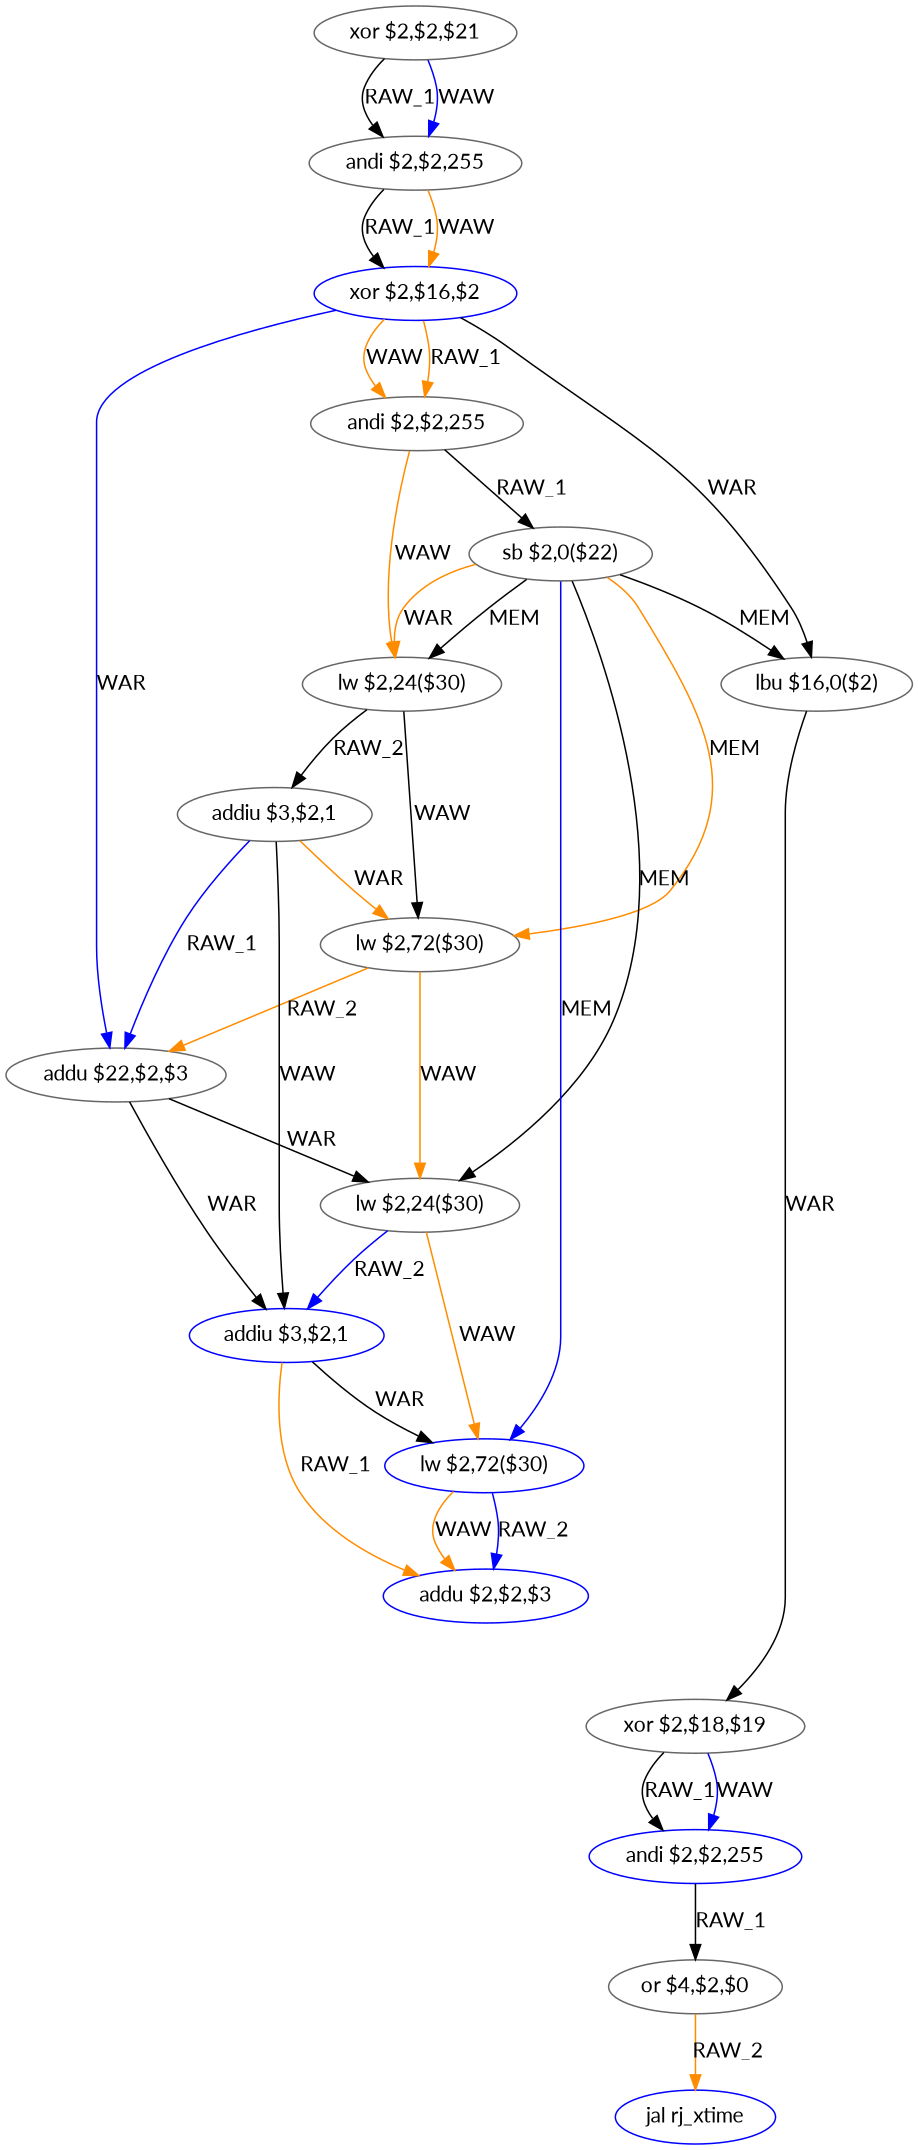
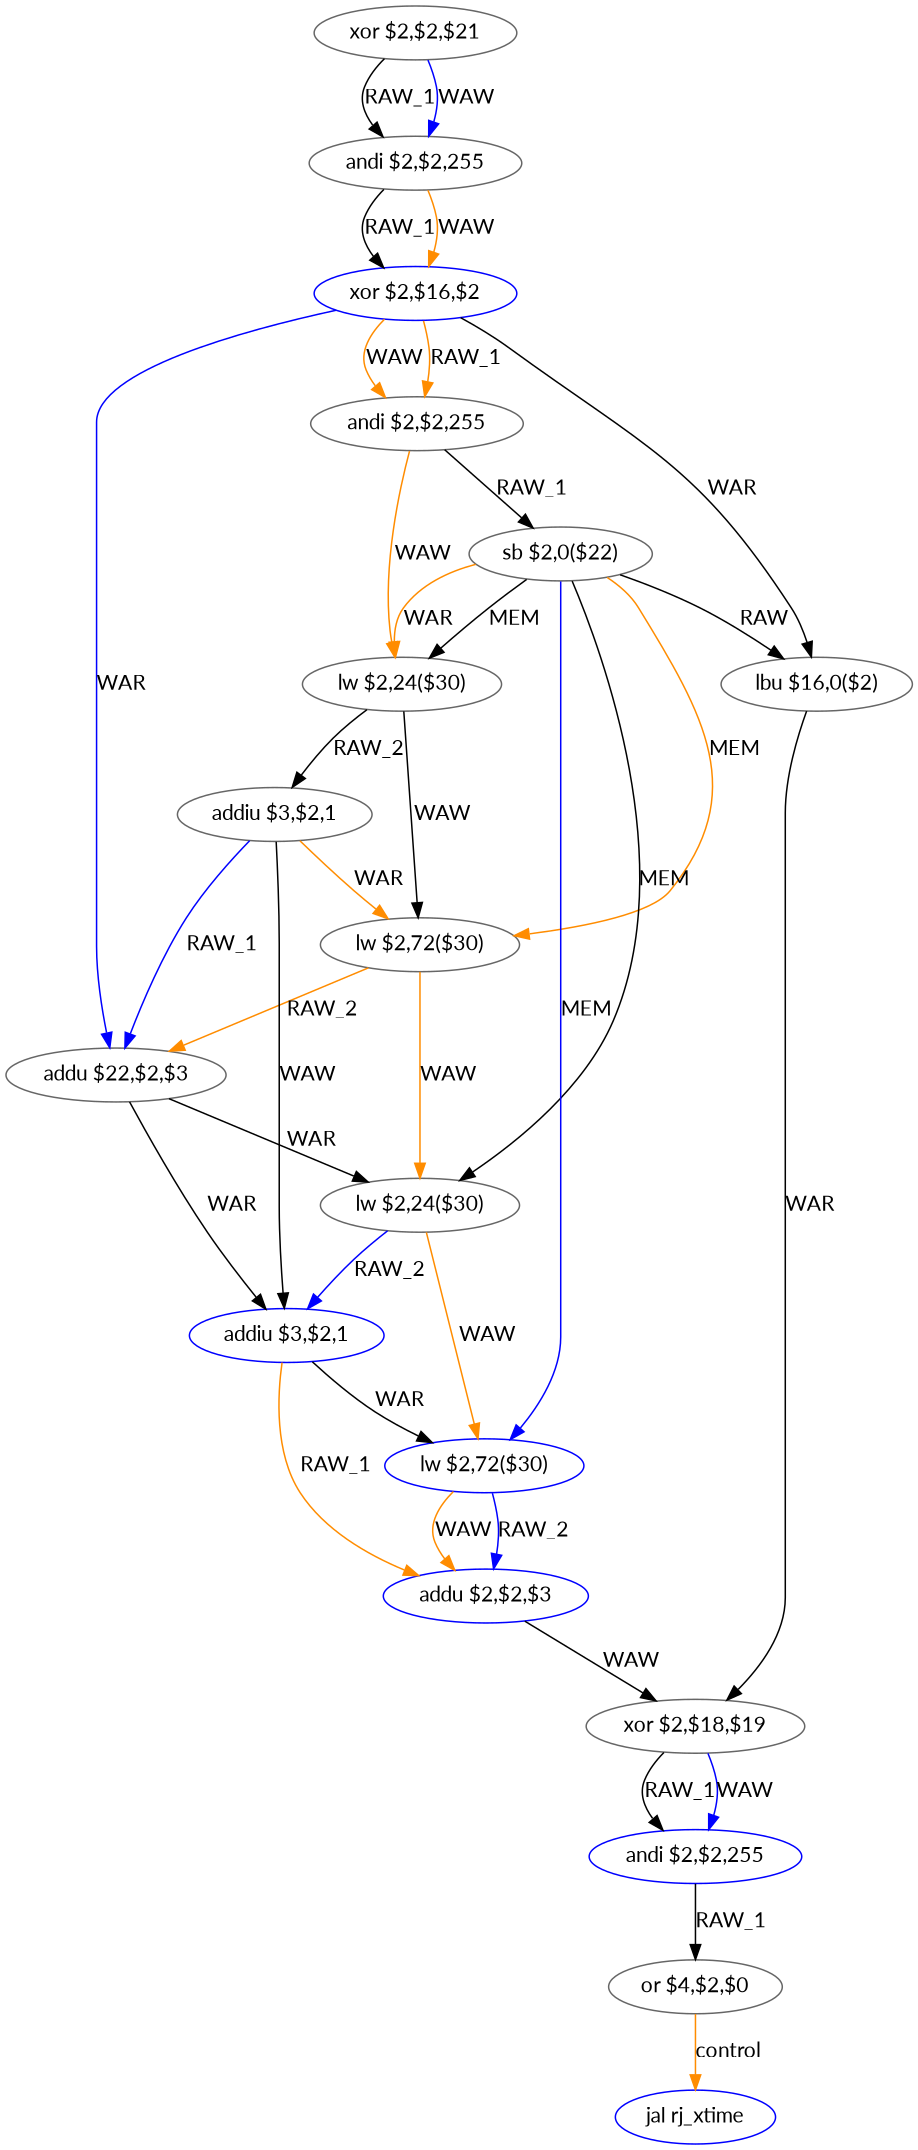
(764, 619) -> (764, 619)
none -> (584, 1657)
(728, 2052) -> (728, 2052)
